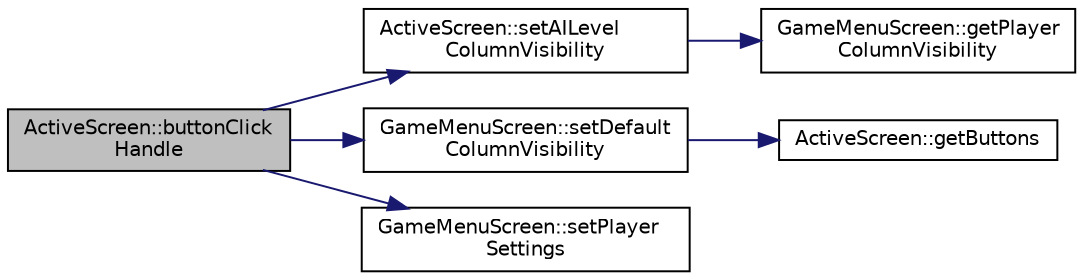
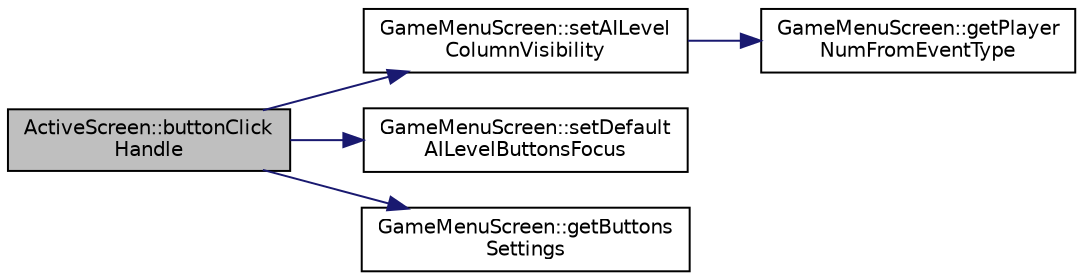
(526, 41) -> (526, 41)
(918, 41) -> (918, 41)
(526, 140) -> (526, 140)
(918, 140) -> none
(526, 239) -> (526, 239)
